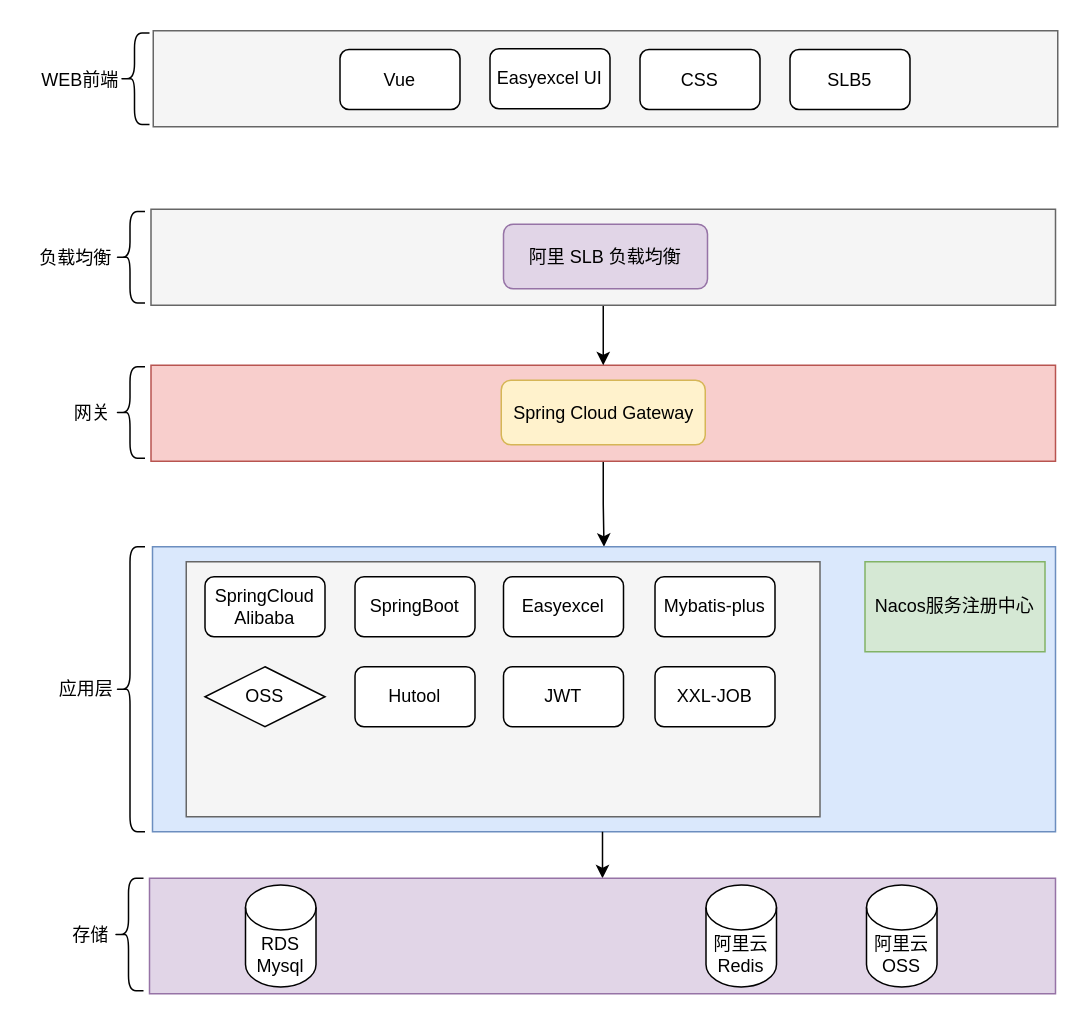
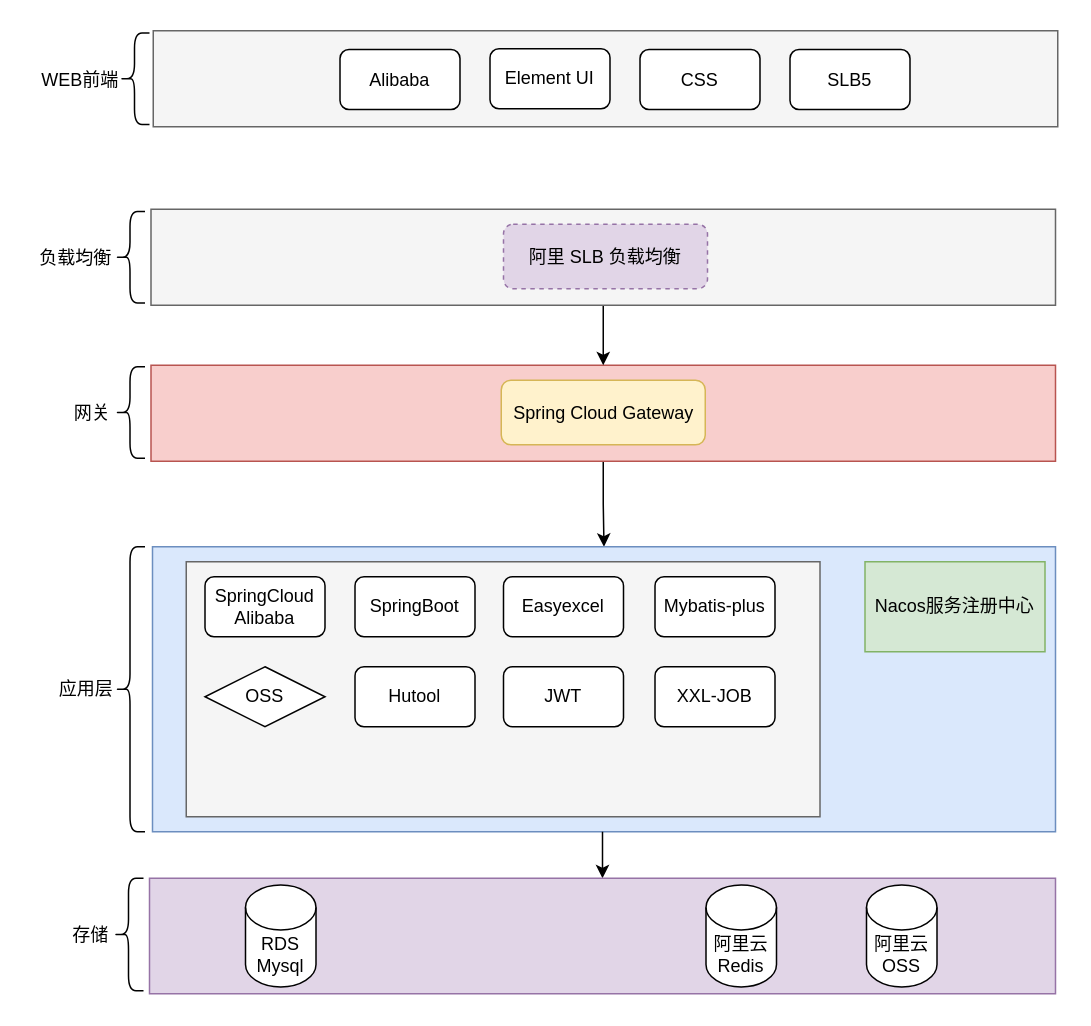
(550, 79) -> (550, 79)
(400, 80) -> (400, 80)
(605, 257) -> (605, 257)
